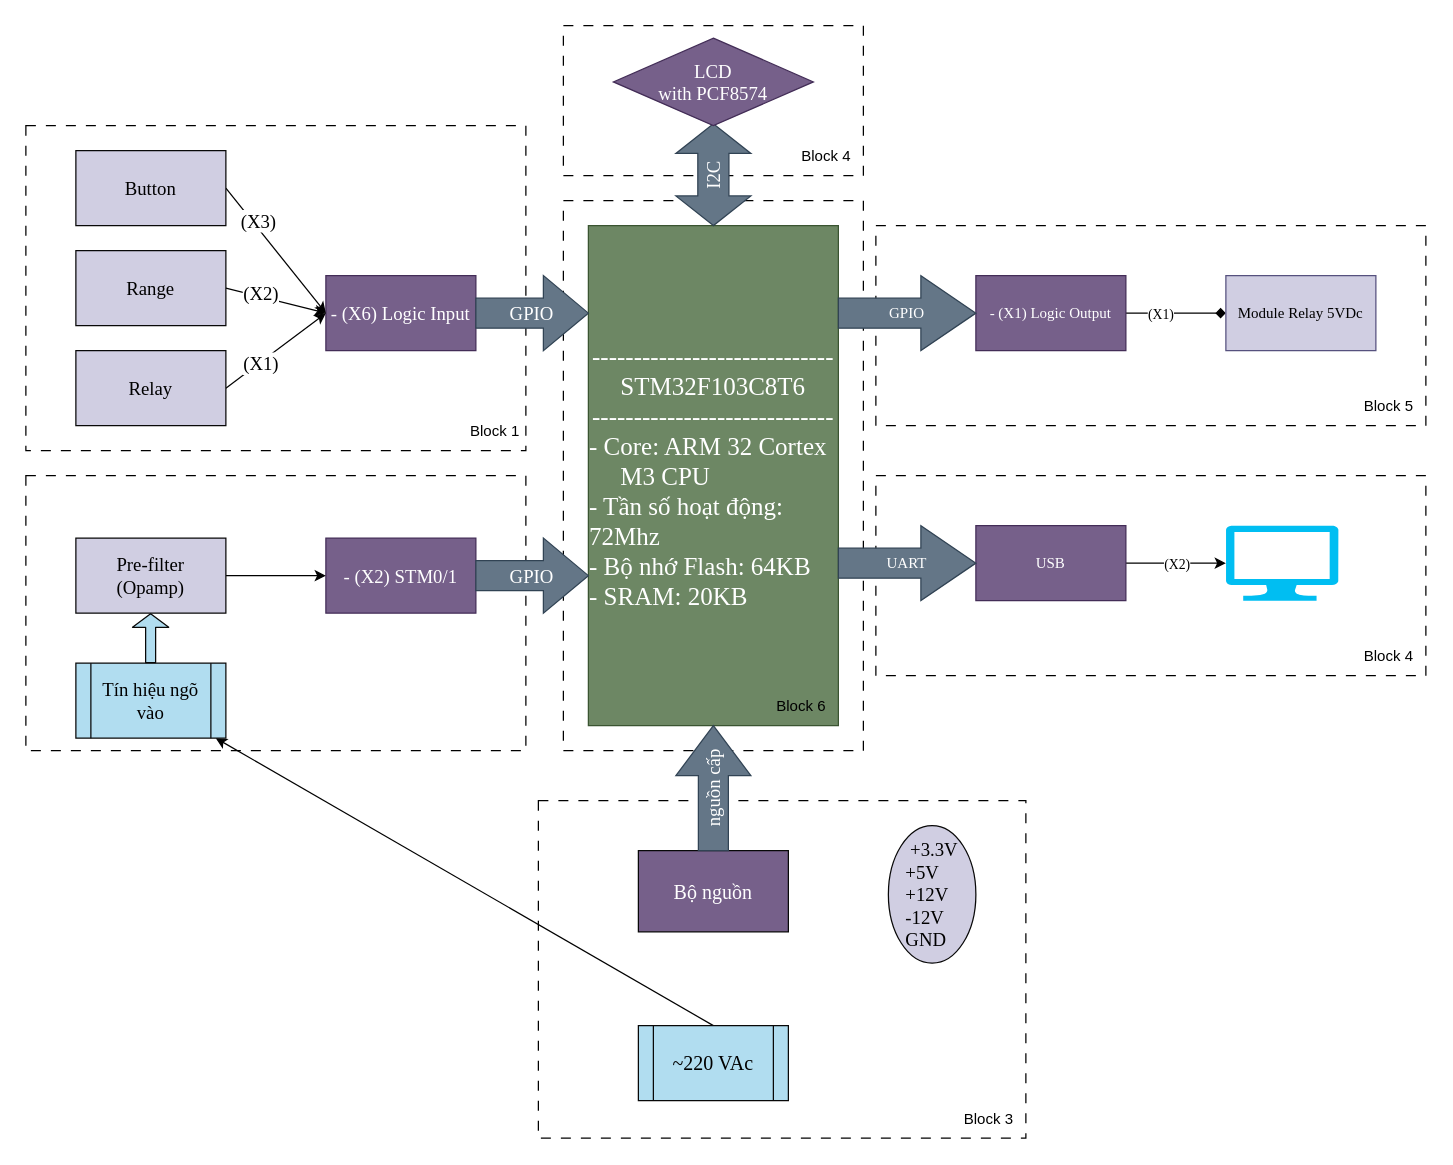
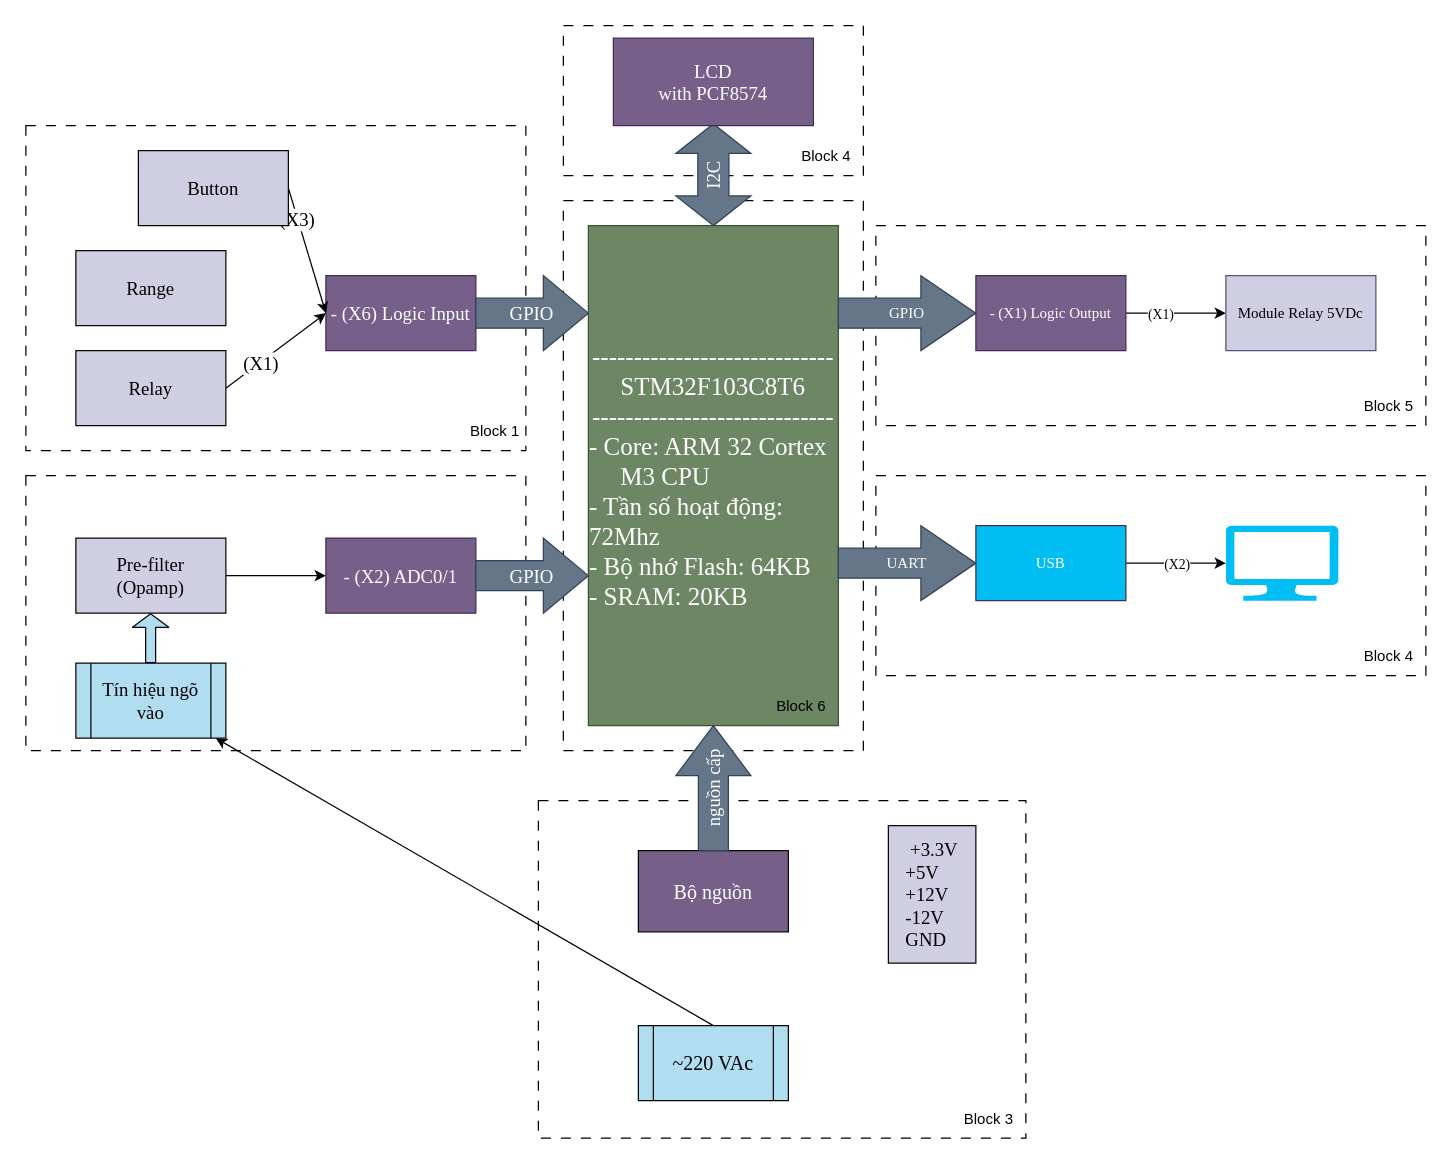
(713, 82) -> (713, 82)
(151, 188) -> (213, 188)
(271, 300) -> none
(1215, 313) -> (1216, 313)
(1051, 563) -> (1051, 563)
(401, 576) -> (401, 576)
(932, 894) -> (932, 894)
